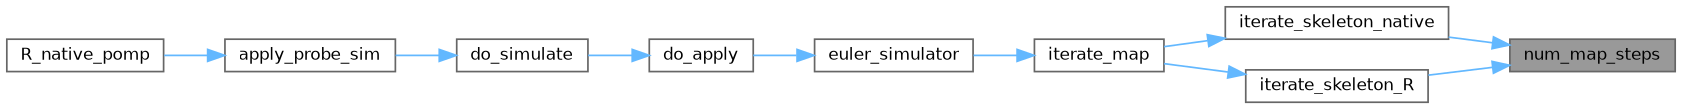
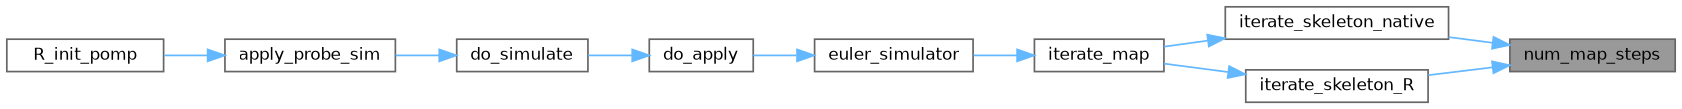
(85, 55) -> (85, 55)
